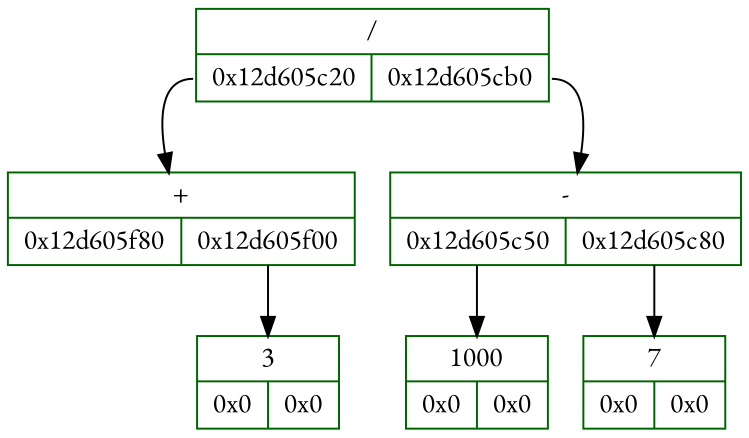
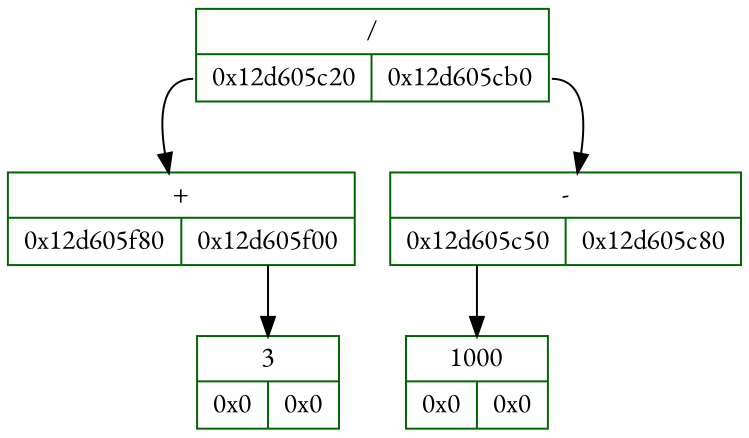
(654, 382) -> none
